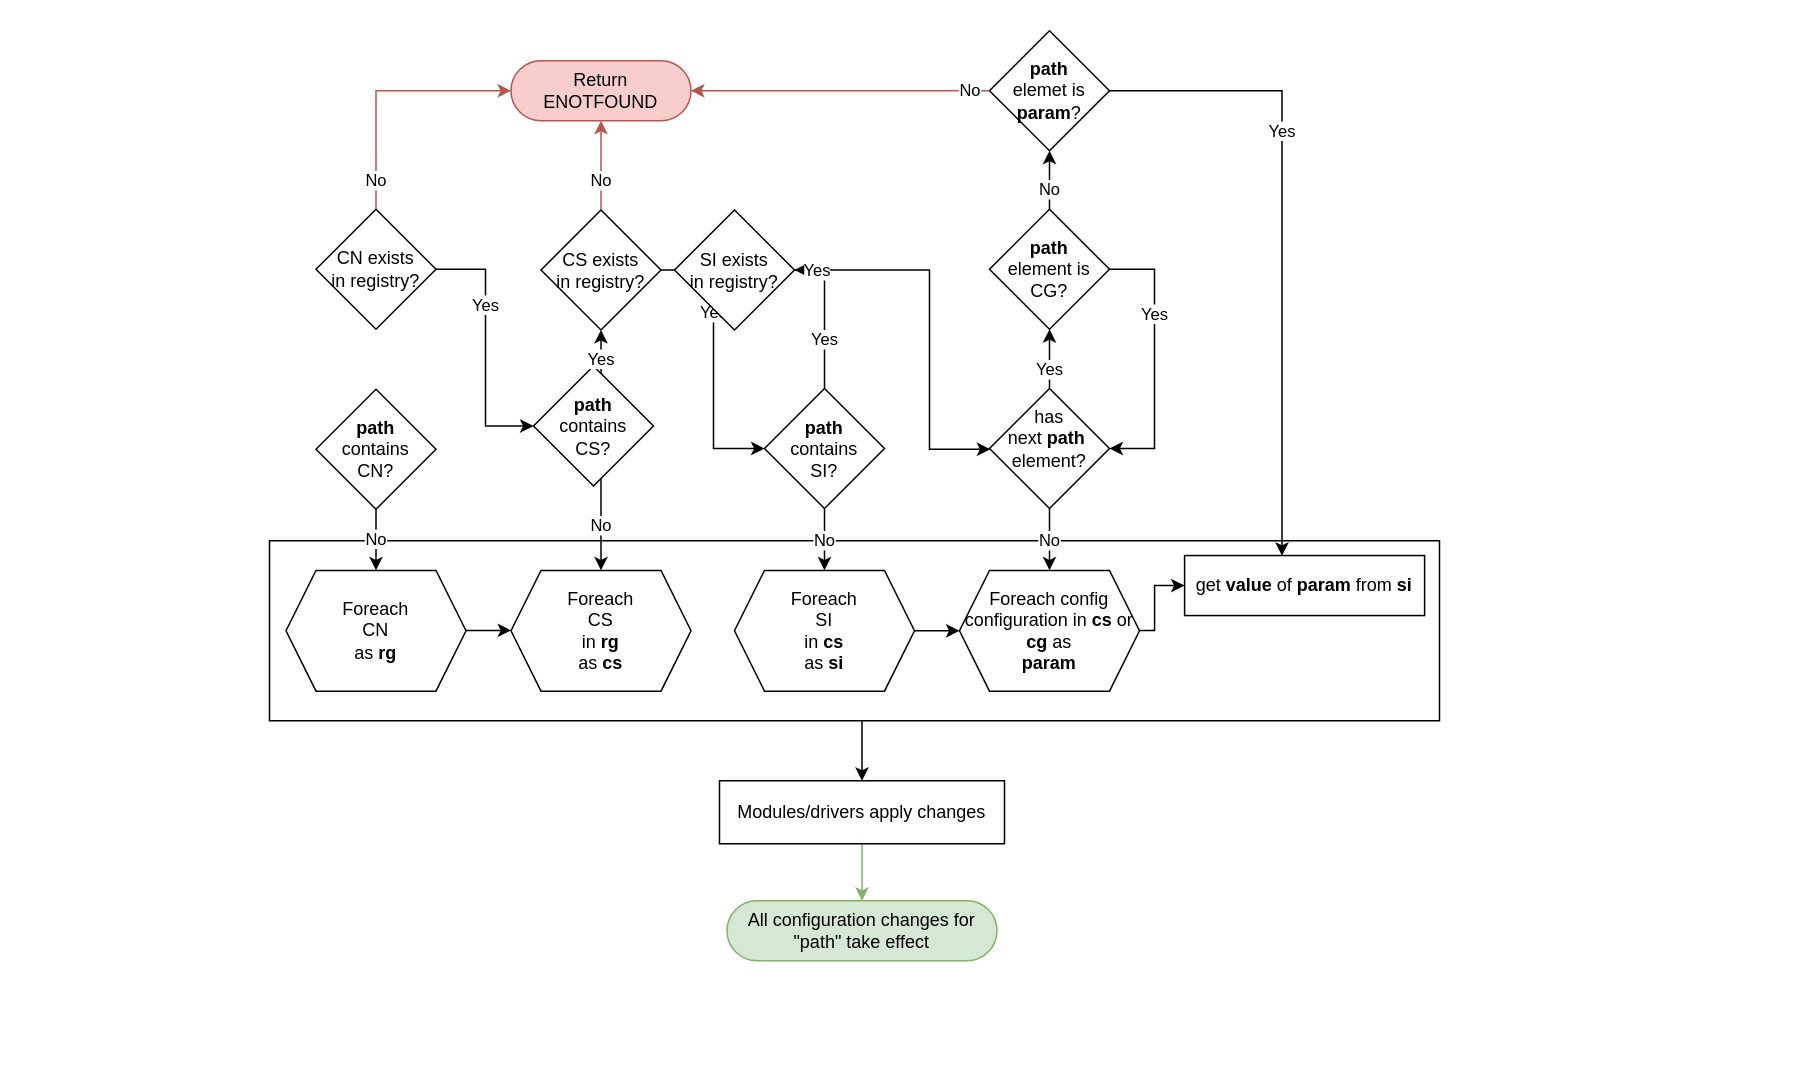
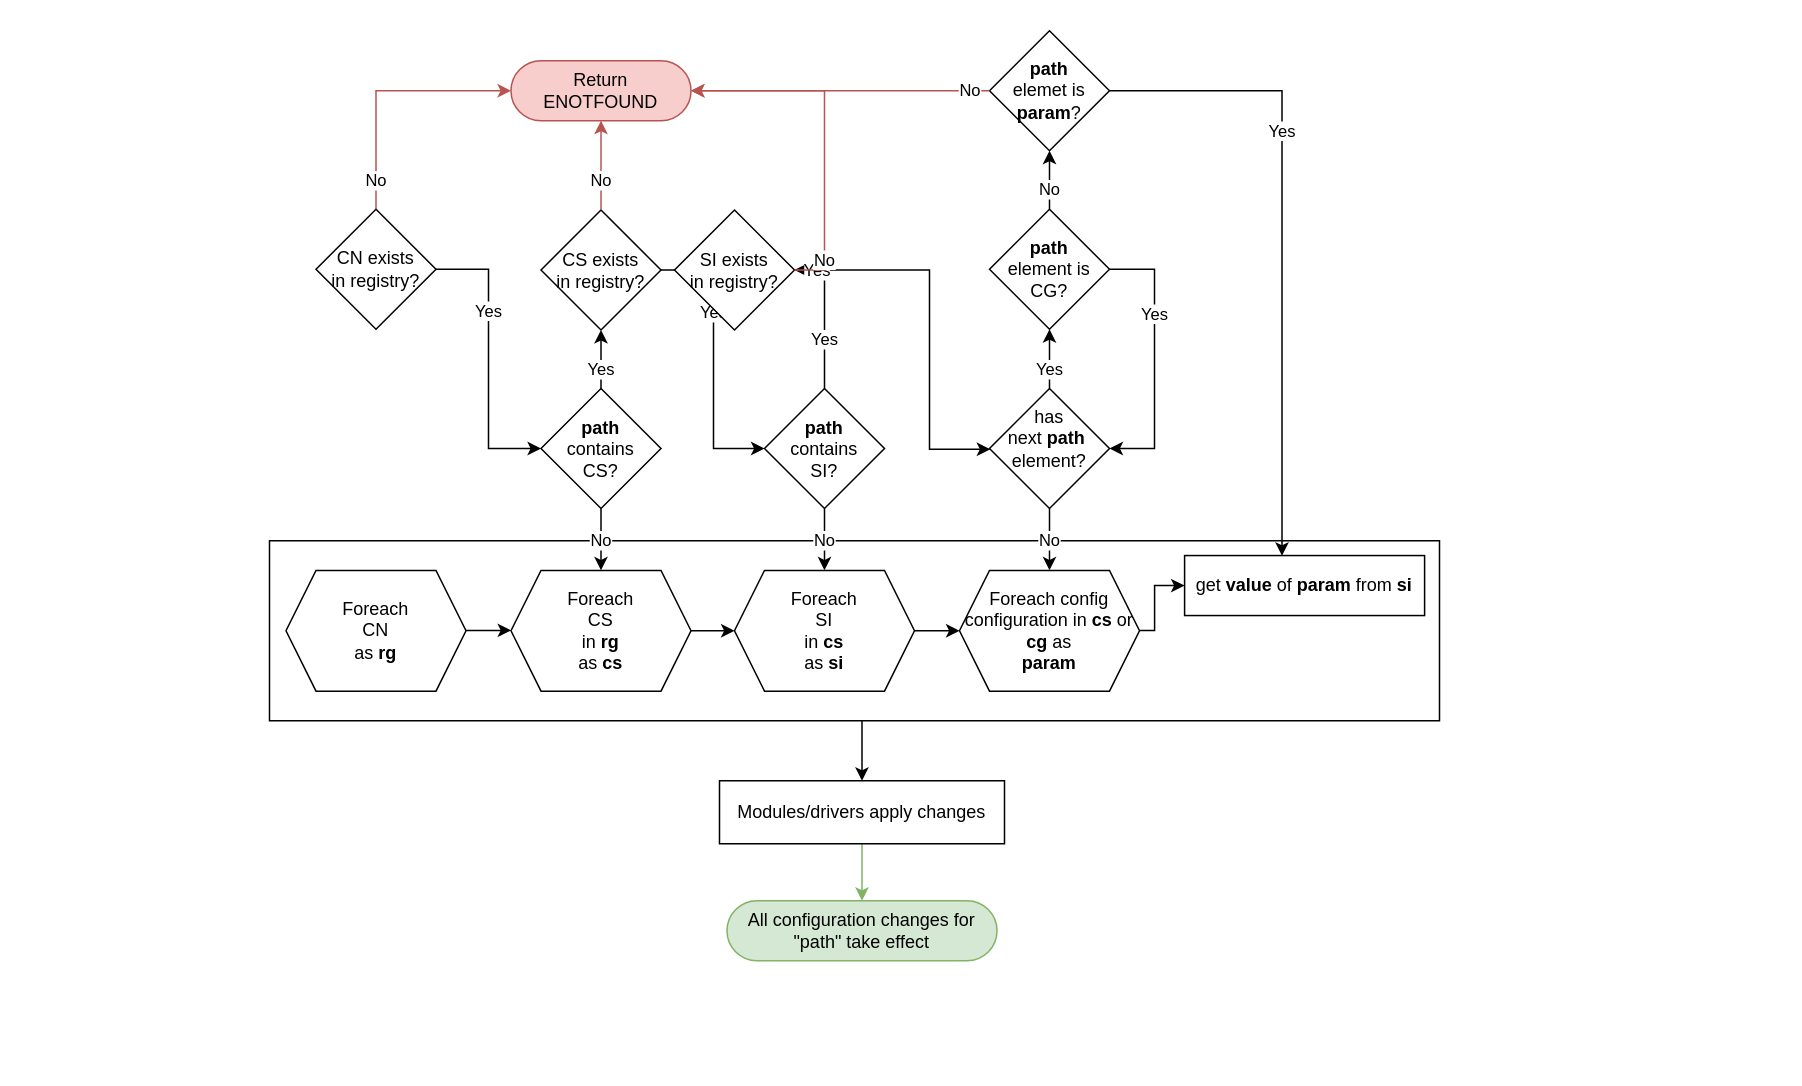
none -> (824, 180)
(593, 426) -> (601, 449)
(376, 449) -> none
(376, 535) -> none
none -> (707, 631)
